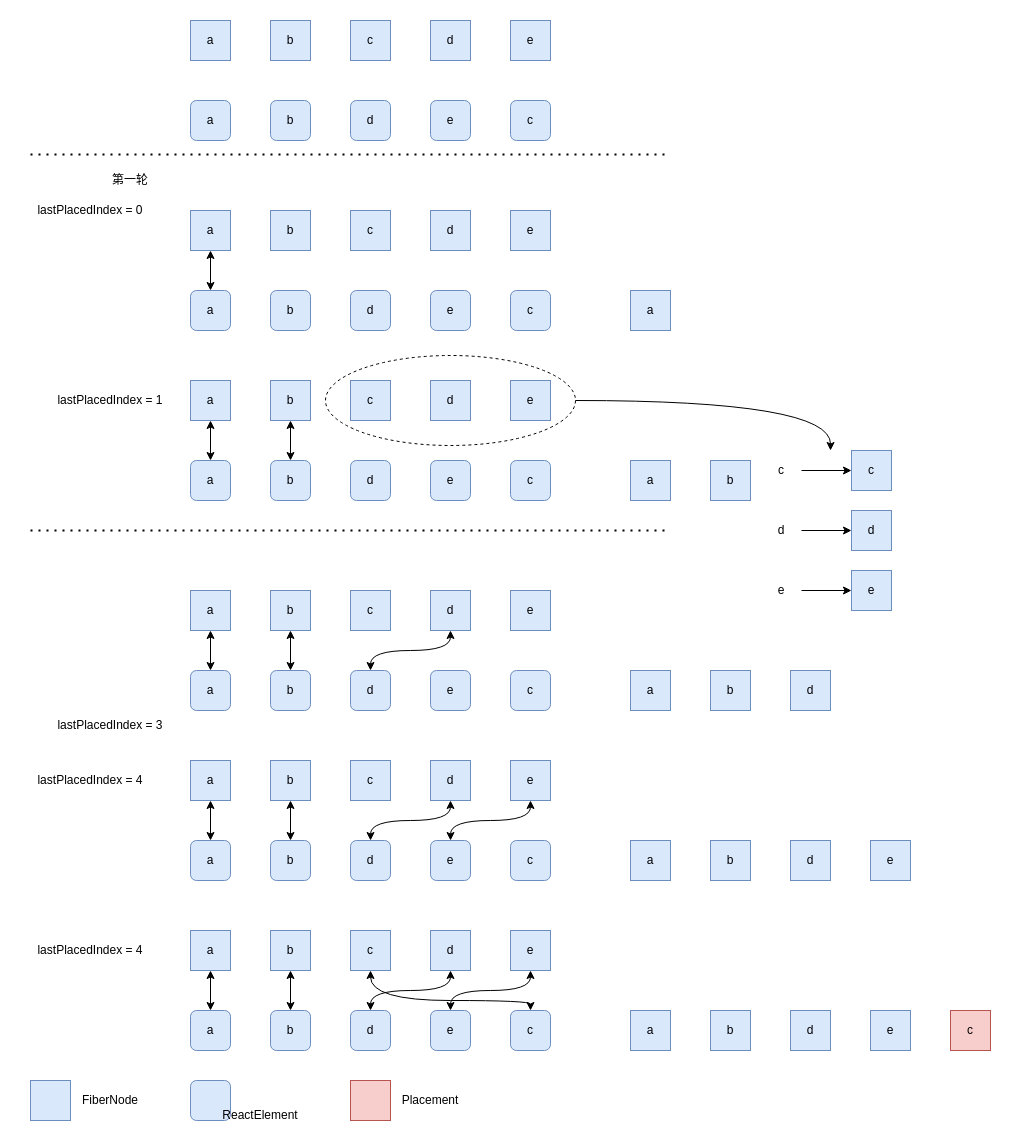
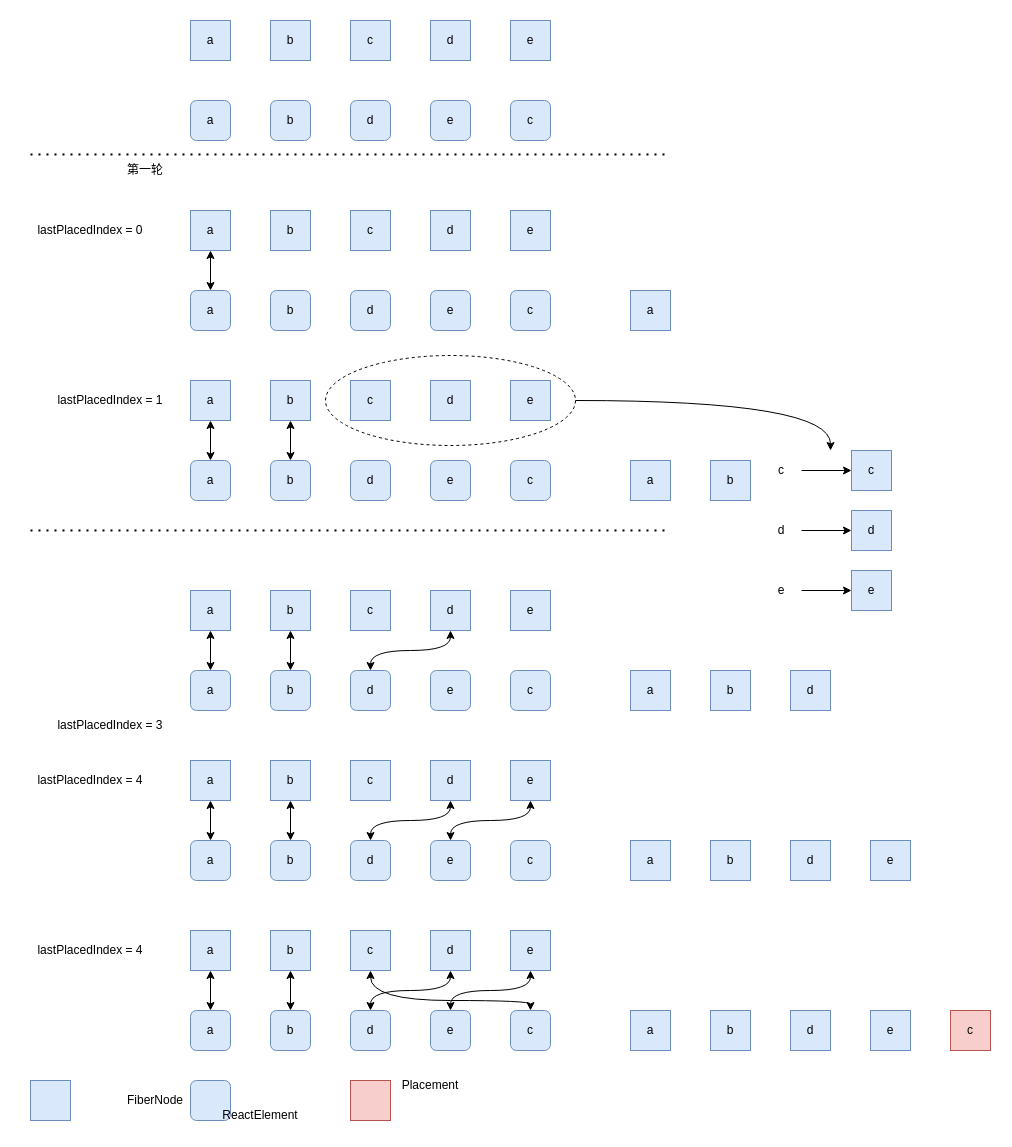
(131, 181) -> (146, 171)
(91, 211) -> (91, 231)
(111, 1101) -> (156, 1101)
(431, 1101) -> (431, 1086)
